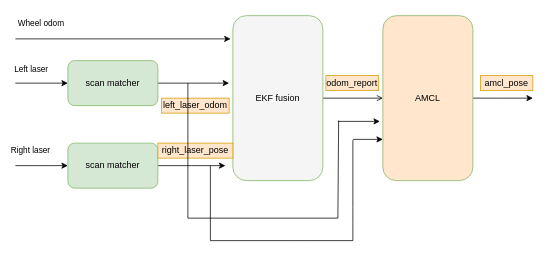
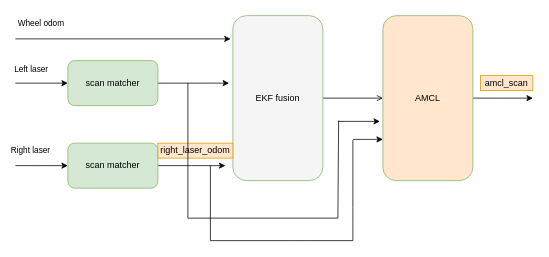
(352, 83) -> none
(507, 83) -> (507, 83)
(195, 105) -> none
(195, 150) -> (195, 150)
